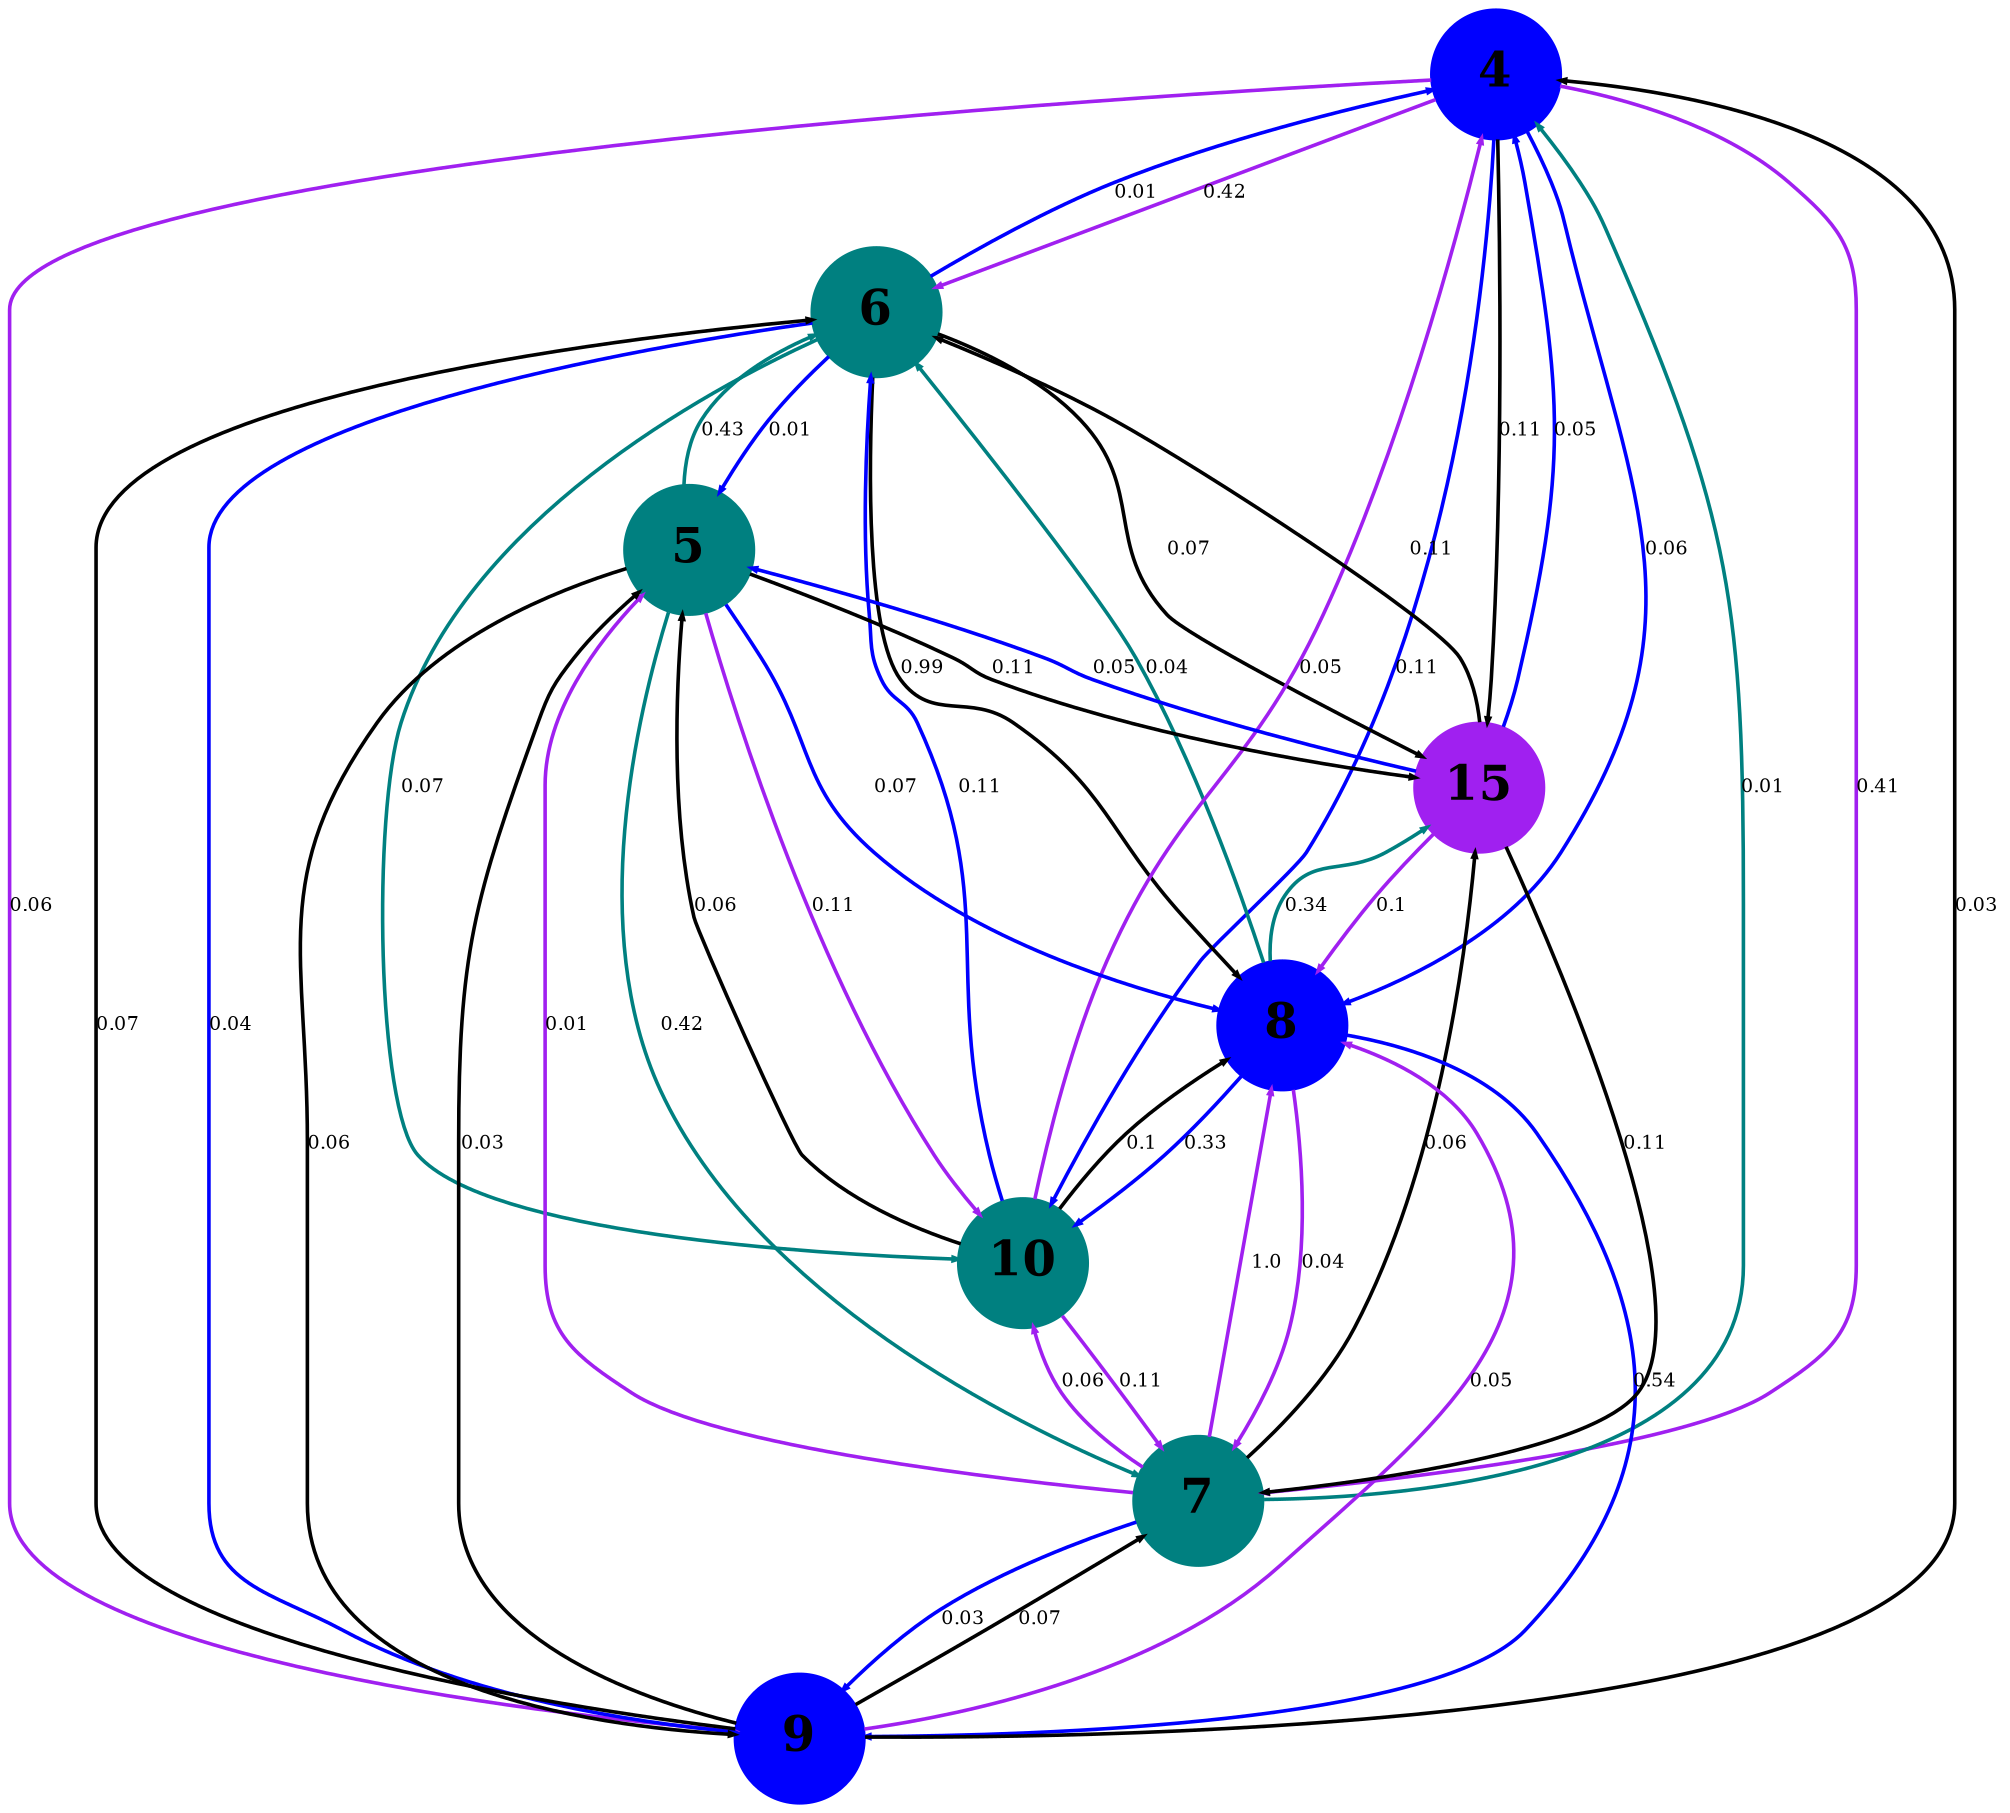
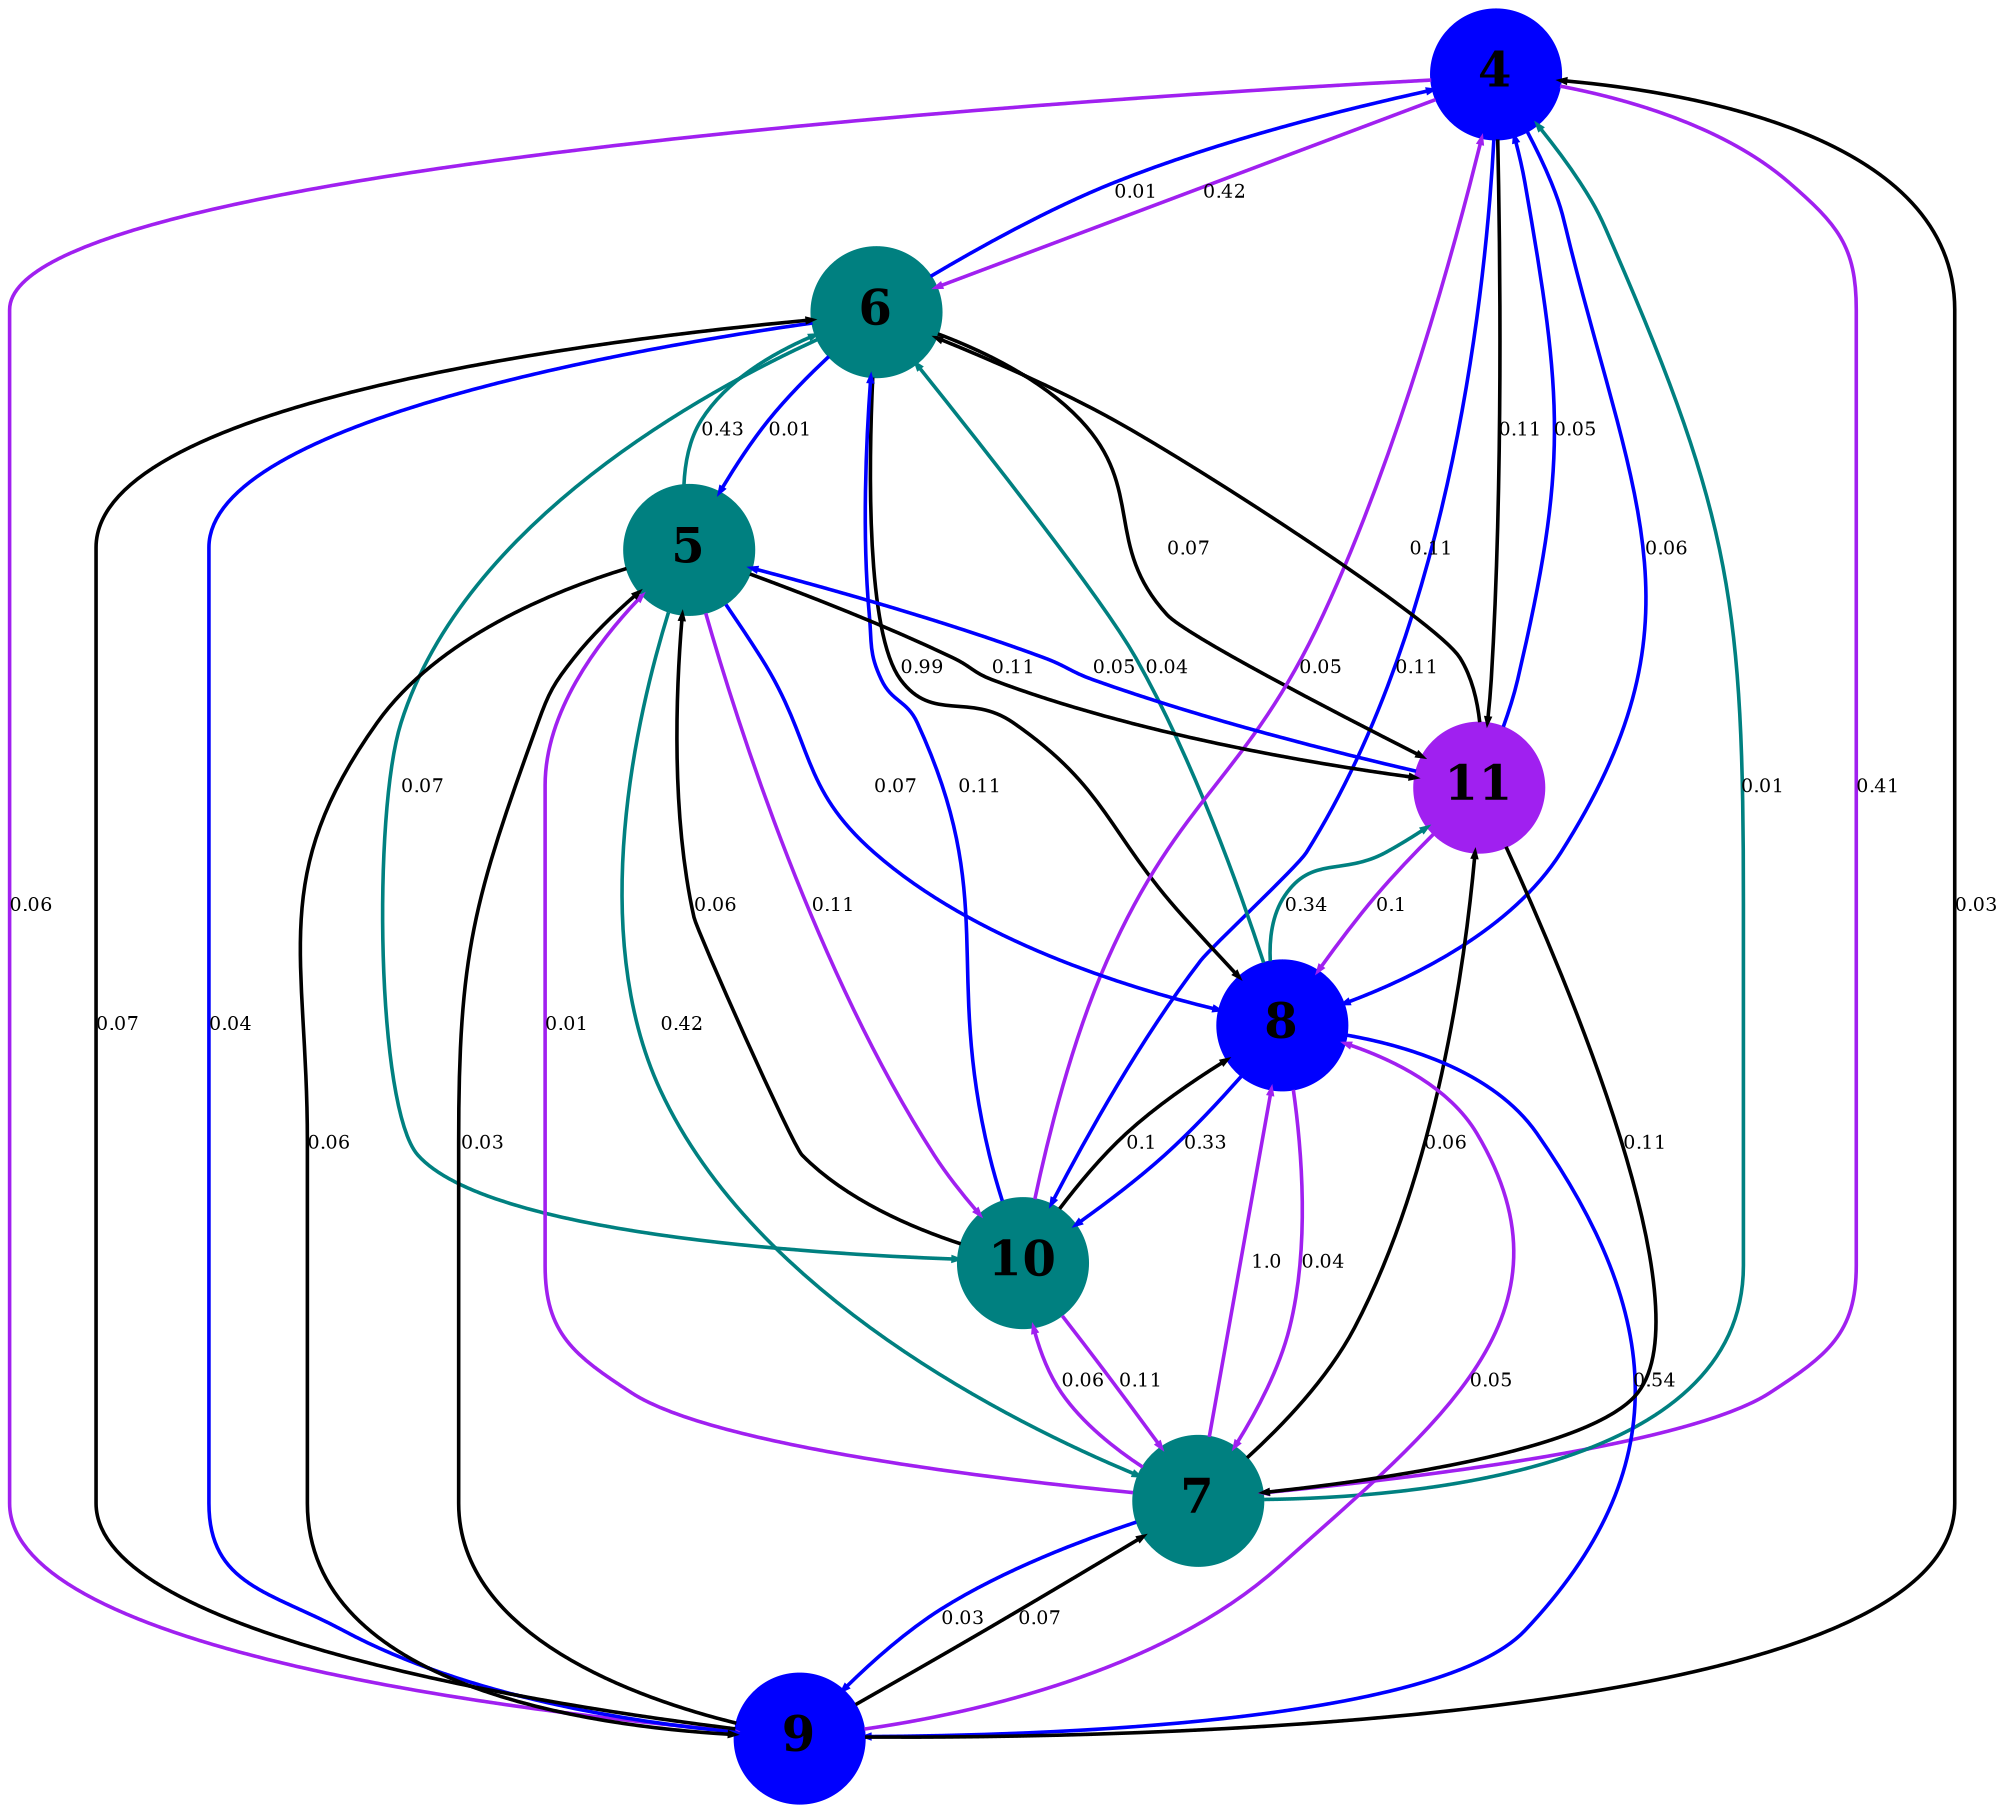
(1479, 788) -> (1479, 788)
